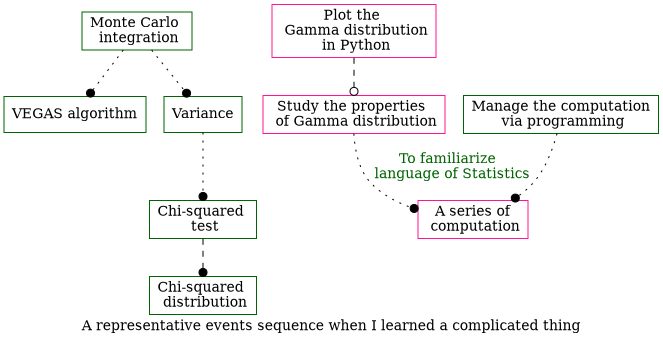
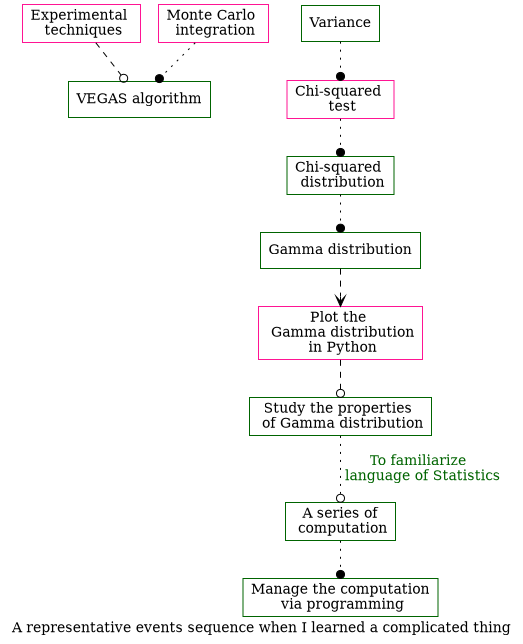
none -> (82, 24)
(137, 31) -> (214, 24)
(168, 70) -> none
(354, 114) -> (340, 416)
(543, 168) -> (340, 556)
(369, 180) -> (340, 465)
(203, 220) -> (340, 100)
(473, 220) -> (340, 522)
none -> (340, 250)
(203, 254) -> (340, 134)
